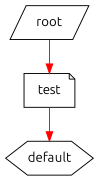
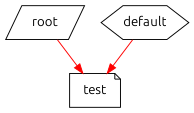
(49, 120) -> (123, 53)
